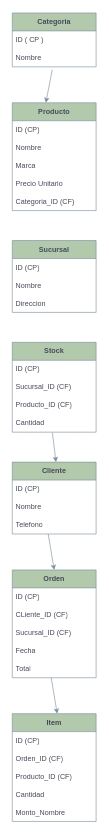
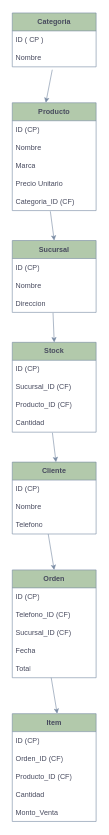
none -> (52, 224)
none -> (54, 328)
(44, 615) -> (46, 615)
(40, 813) -> (38, 813)
